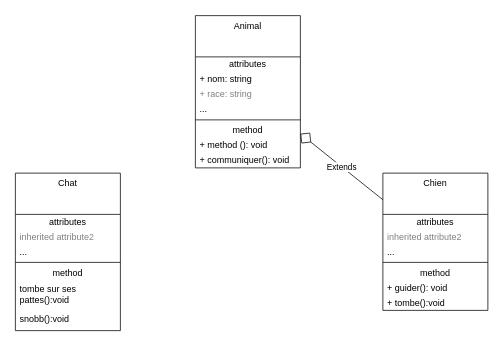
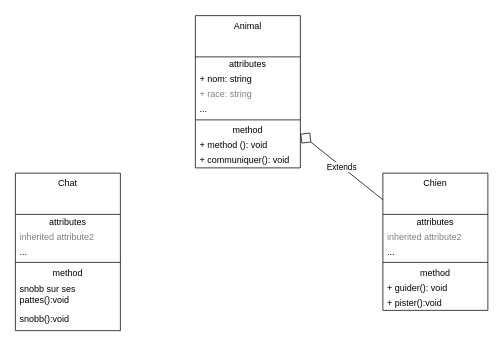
(69, 294) -> (69, 294)
(419, 303) -> (420, 303)
